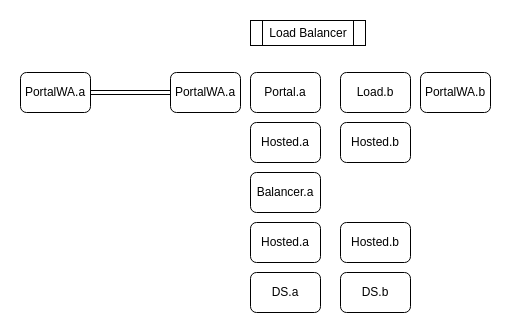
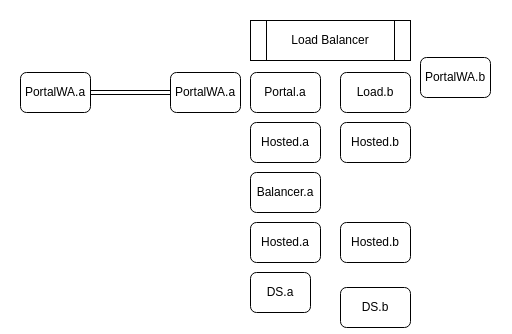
(308, 33) -> (331, 41)
(456, 93) -> (456, 78)
(286, 293) -> (281, 293)
(376, 293) -> (376, 308)
